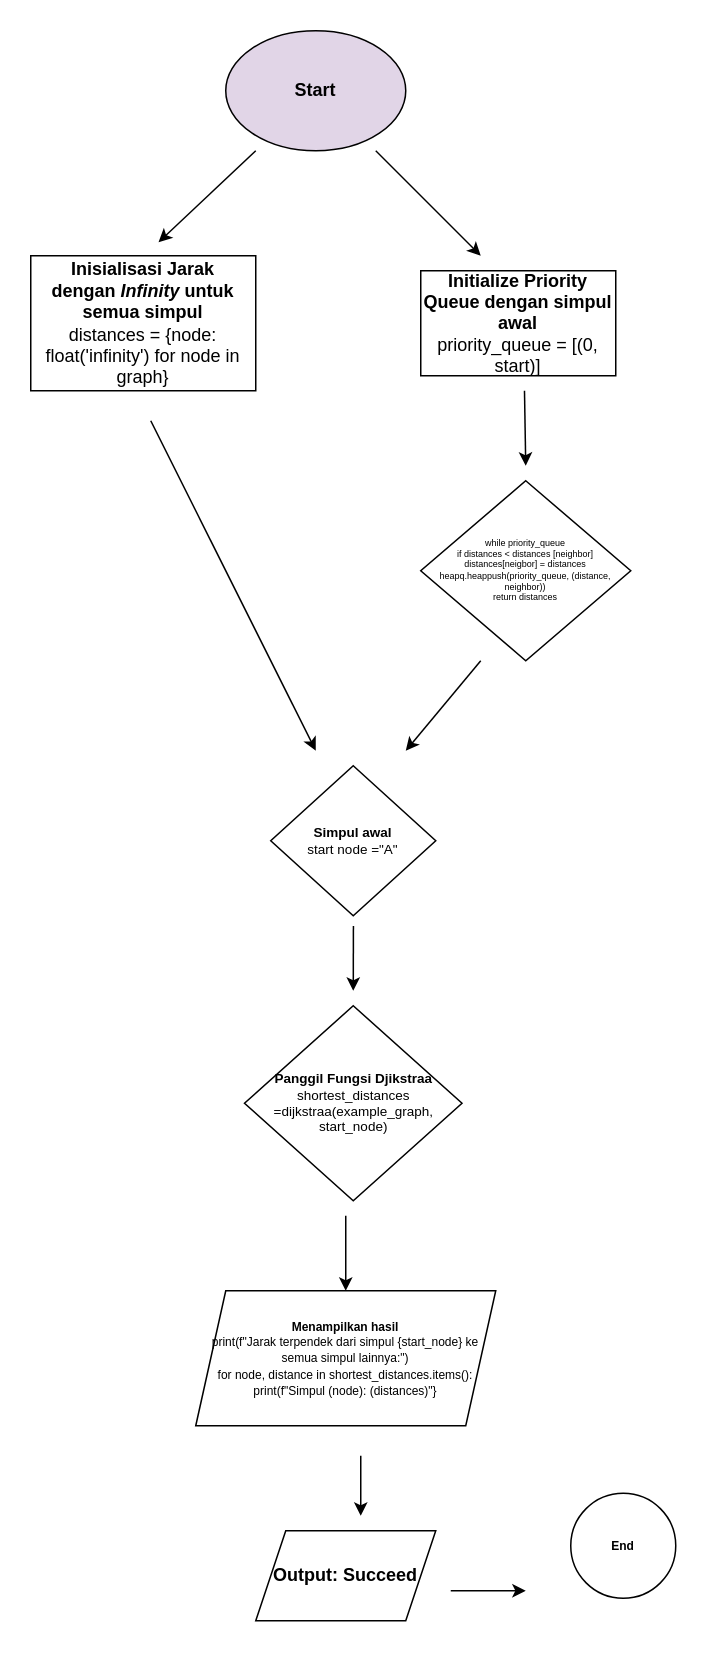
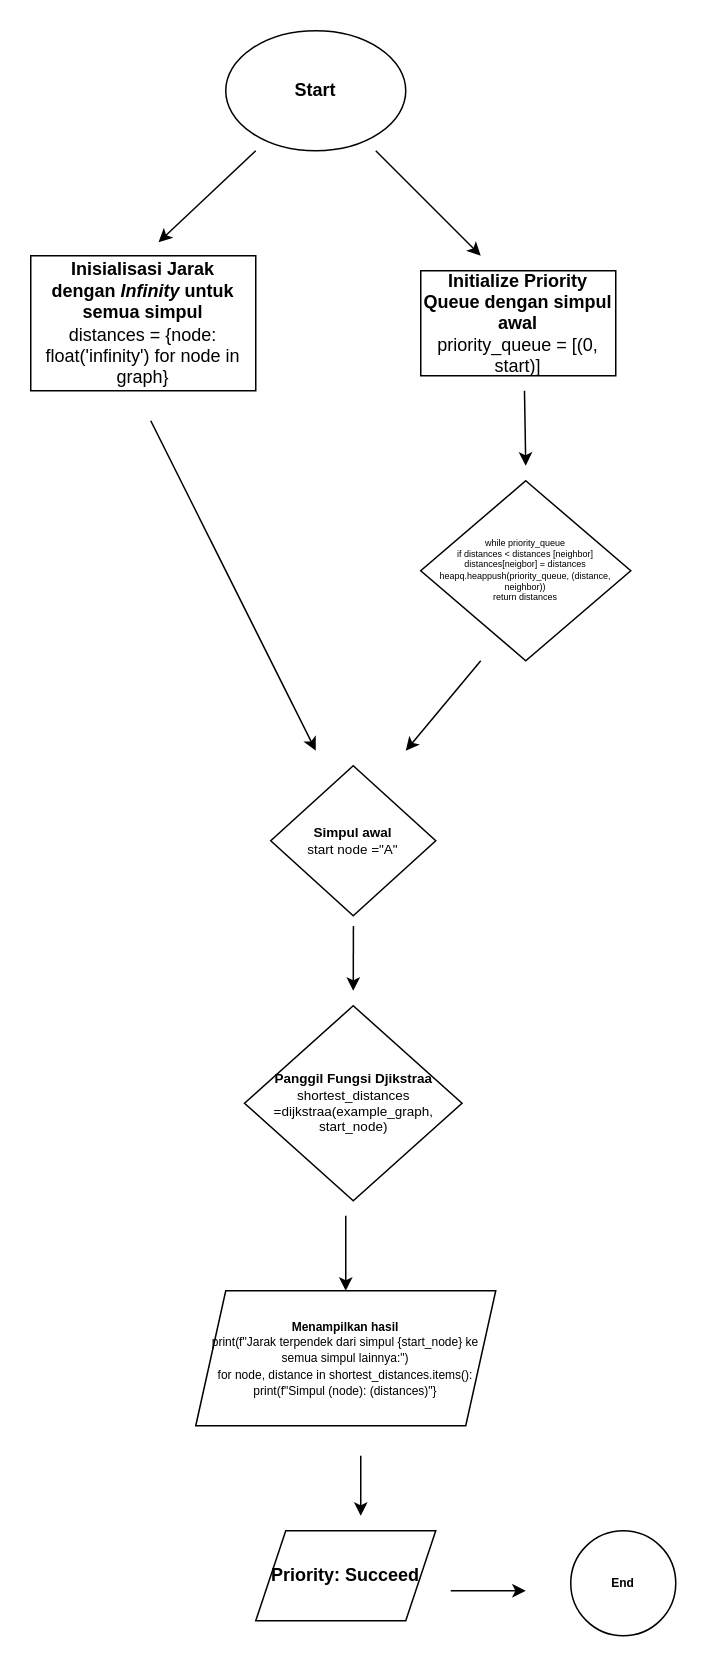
(316, 91) -> (316, 91)
(623, 1546) -> (623, 1583)
(346, 1576) -> (346, 1576)
